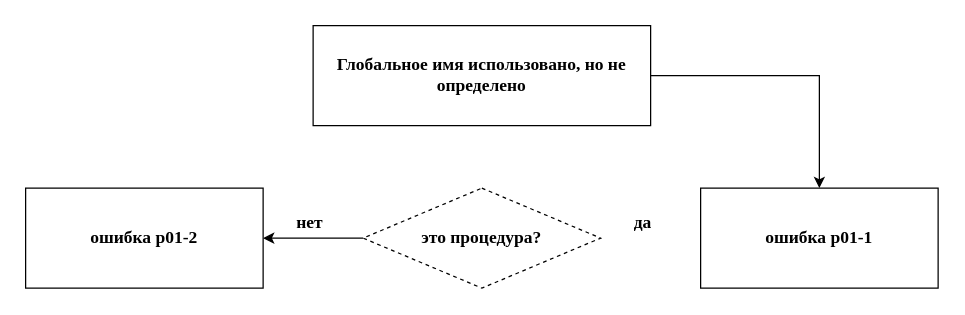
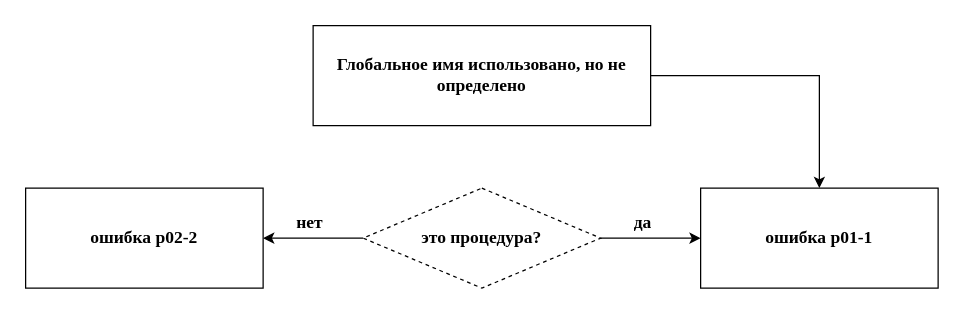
(144, 238) -> (144, 238)
none -> (647, 238)
